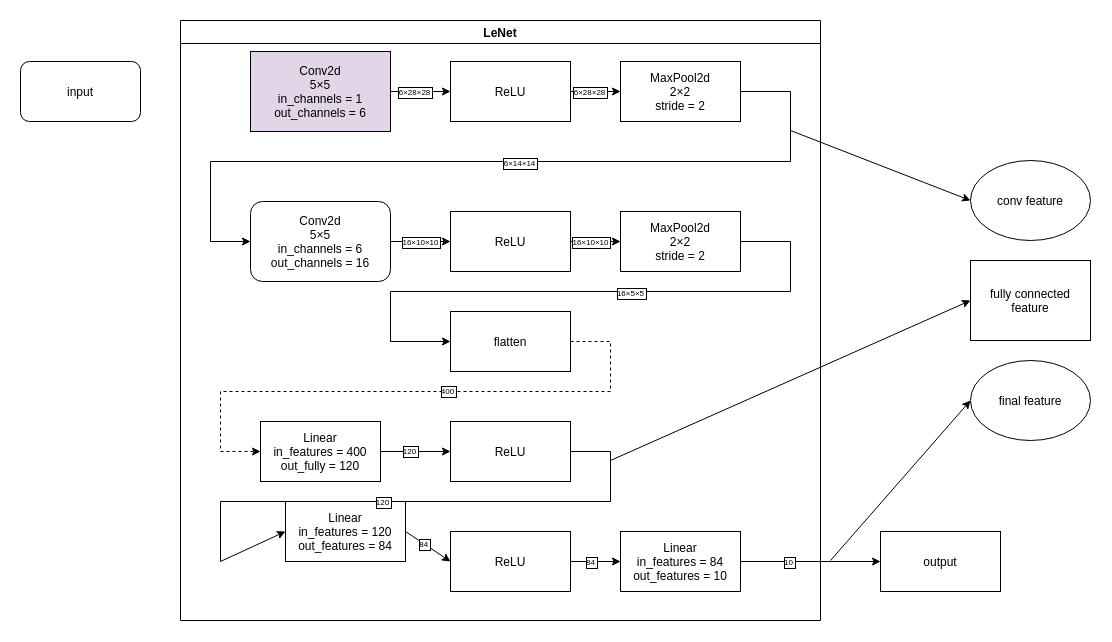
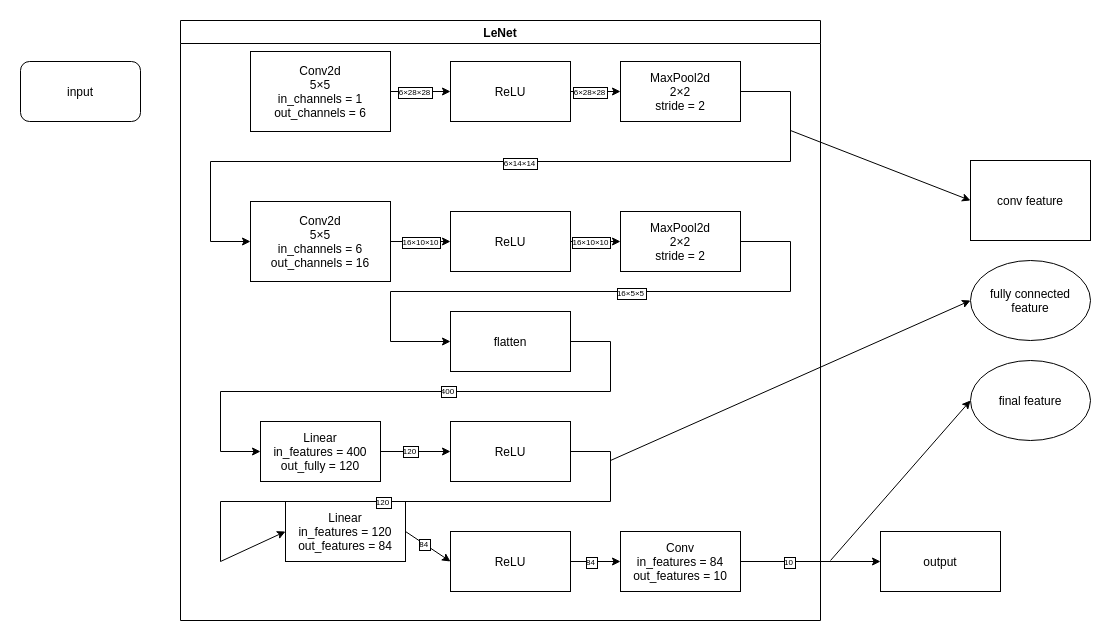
(321, 92) -> (321, 92)
(1031, 201) -> (1031, 201)
(321, 242) -> (321, 242)
(1031, 301) -> (1031, 301)
(286, 392) -> (286, 392)
(680, 548) -> (680, 548)
